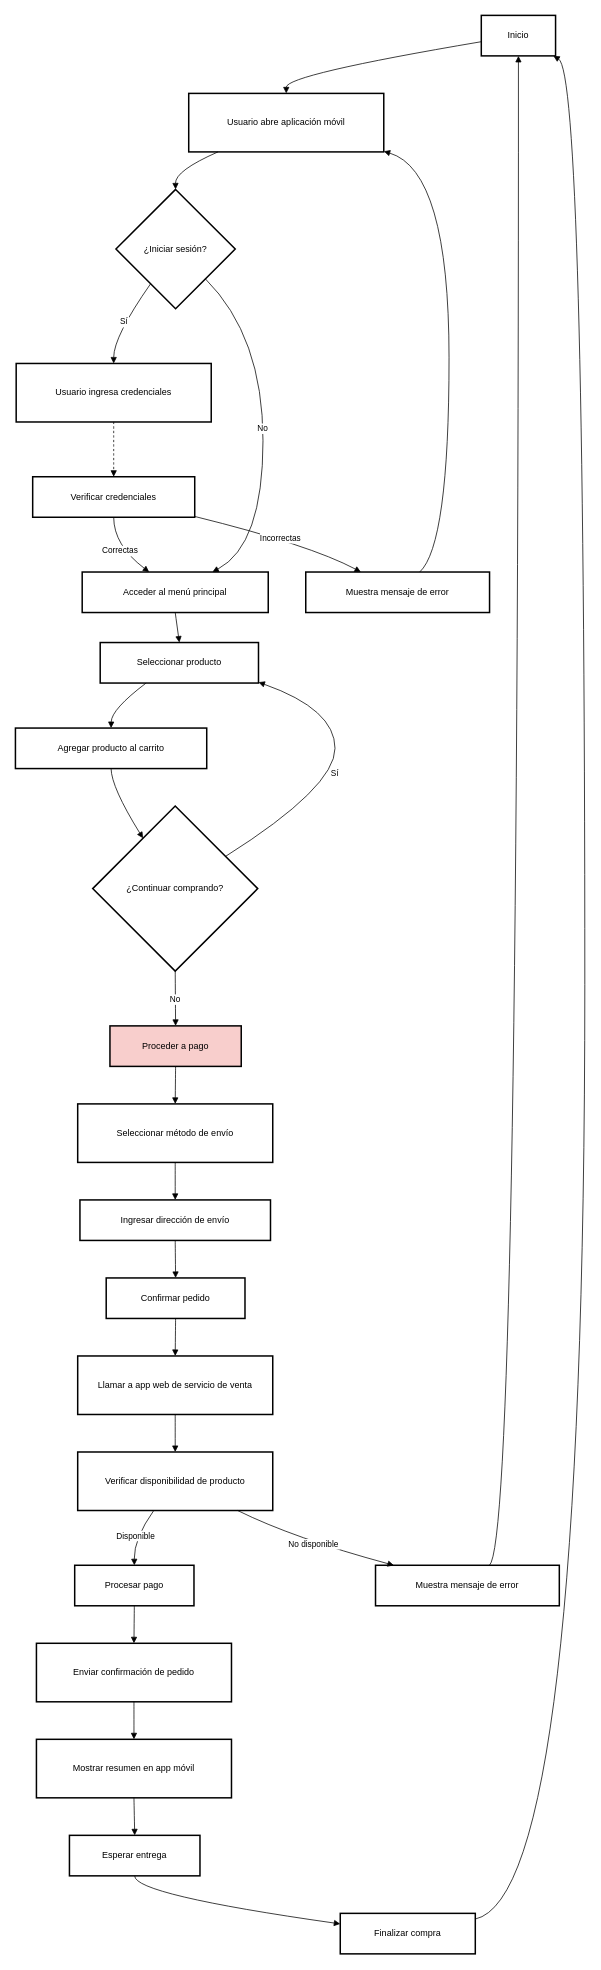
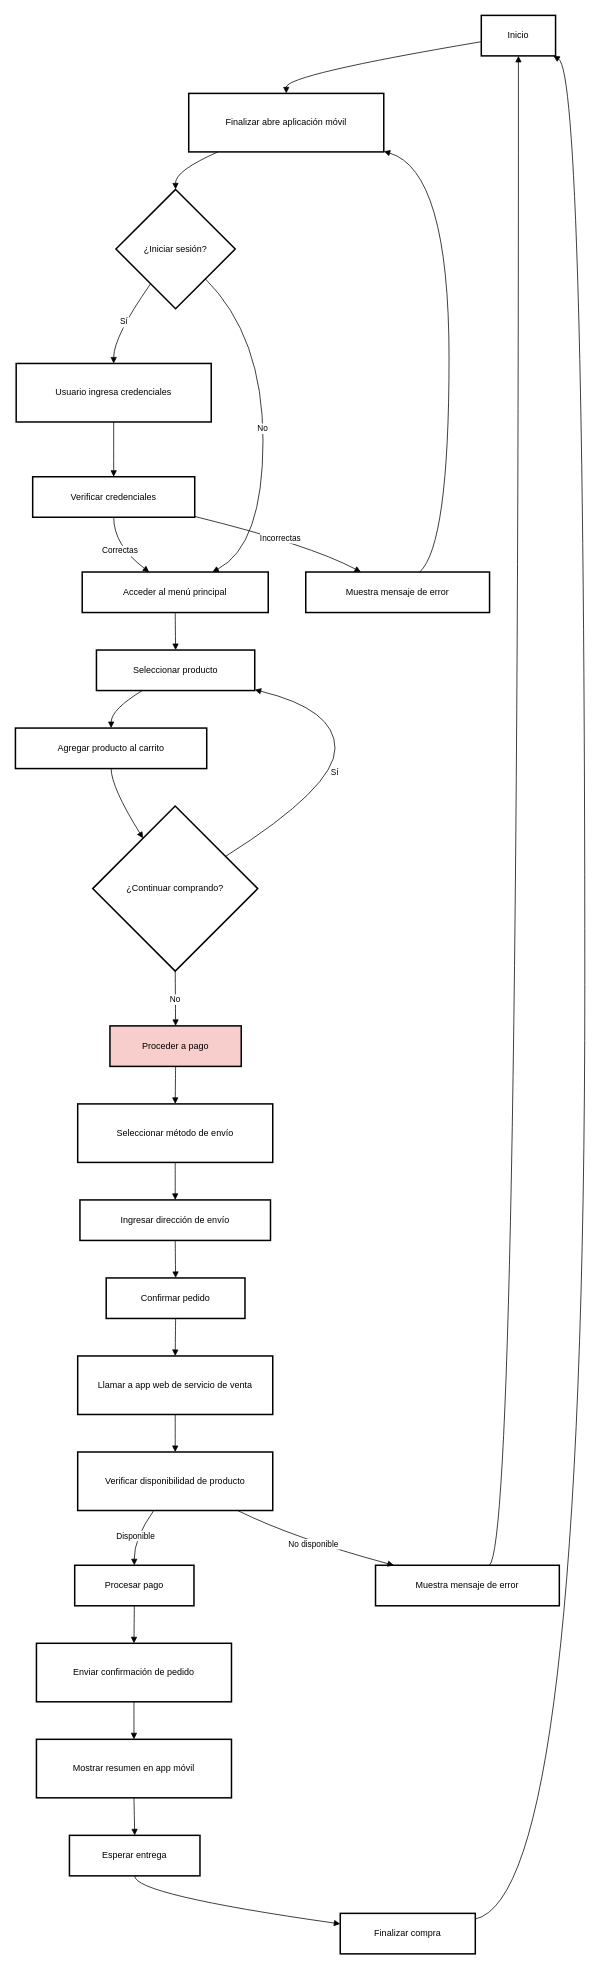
(286, 123) -> (286, 123)
(114, 447) -> (114, 447)
(179, 663) -> (176, 670)
